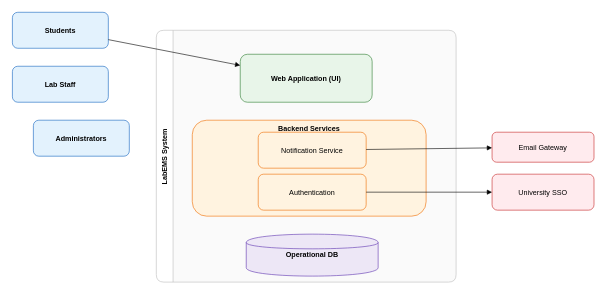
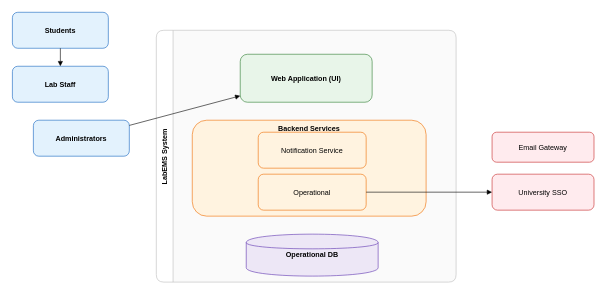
(171, 52) -> (60, 54)
none -> (182, 111)
(442, 149) -> none
(312, 193) -> (312, 193)
